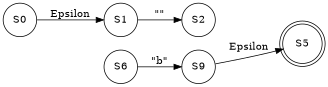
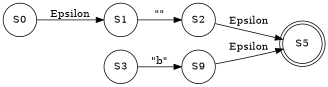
none -> (245, 31)
(121, 67) -> (121, 67)
